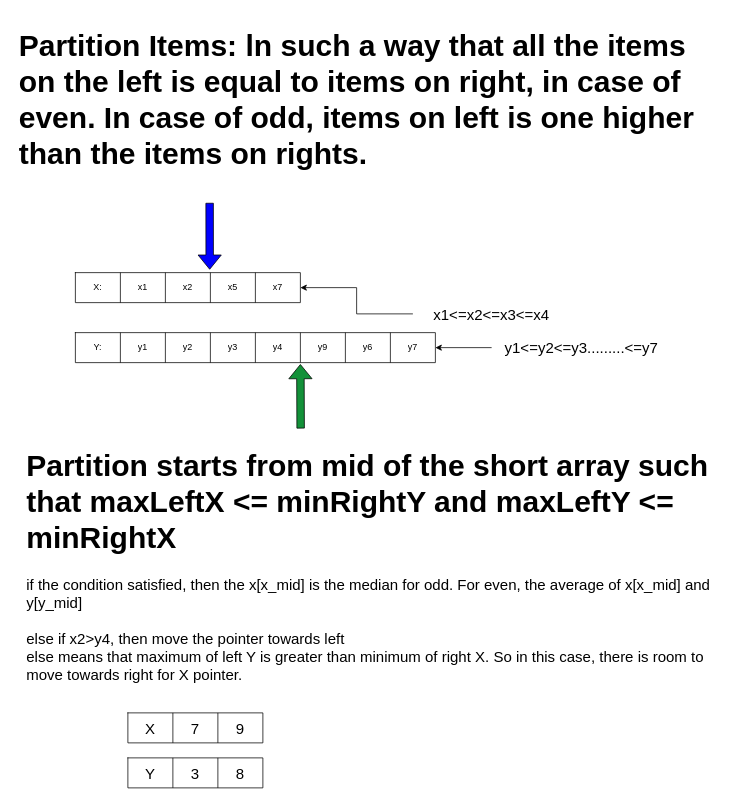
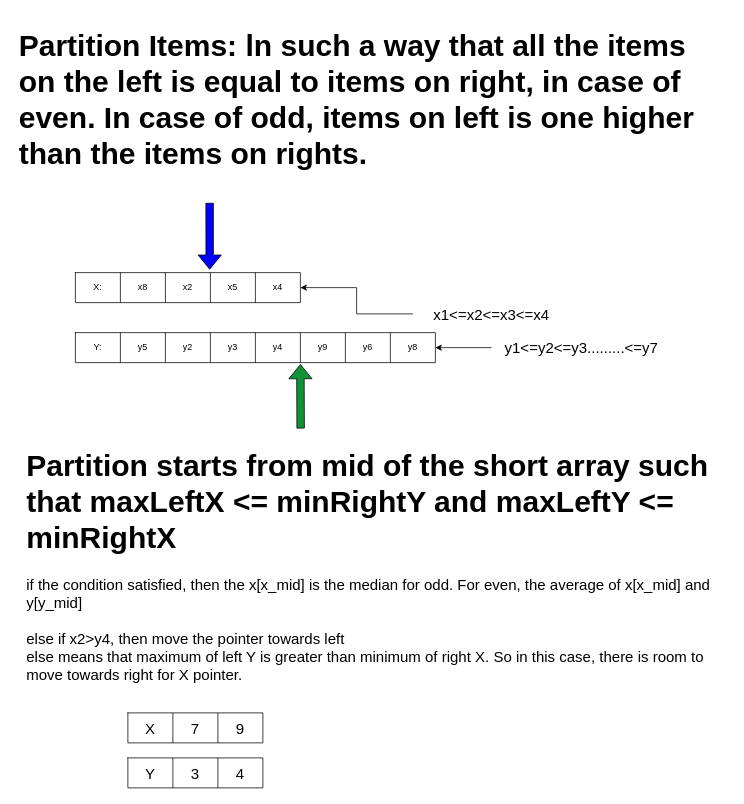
(143, 288) -> (143, 288)
(278, 288) -> (278, 288)
(143, 348) -> (143, 348)
(413, 348) -> (413, 348)
(240, 773) -> (240, 773)
